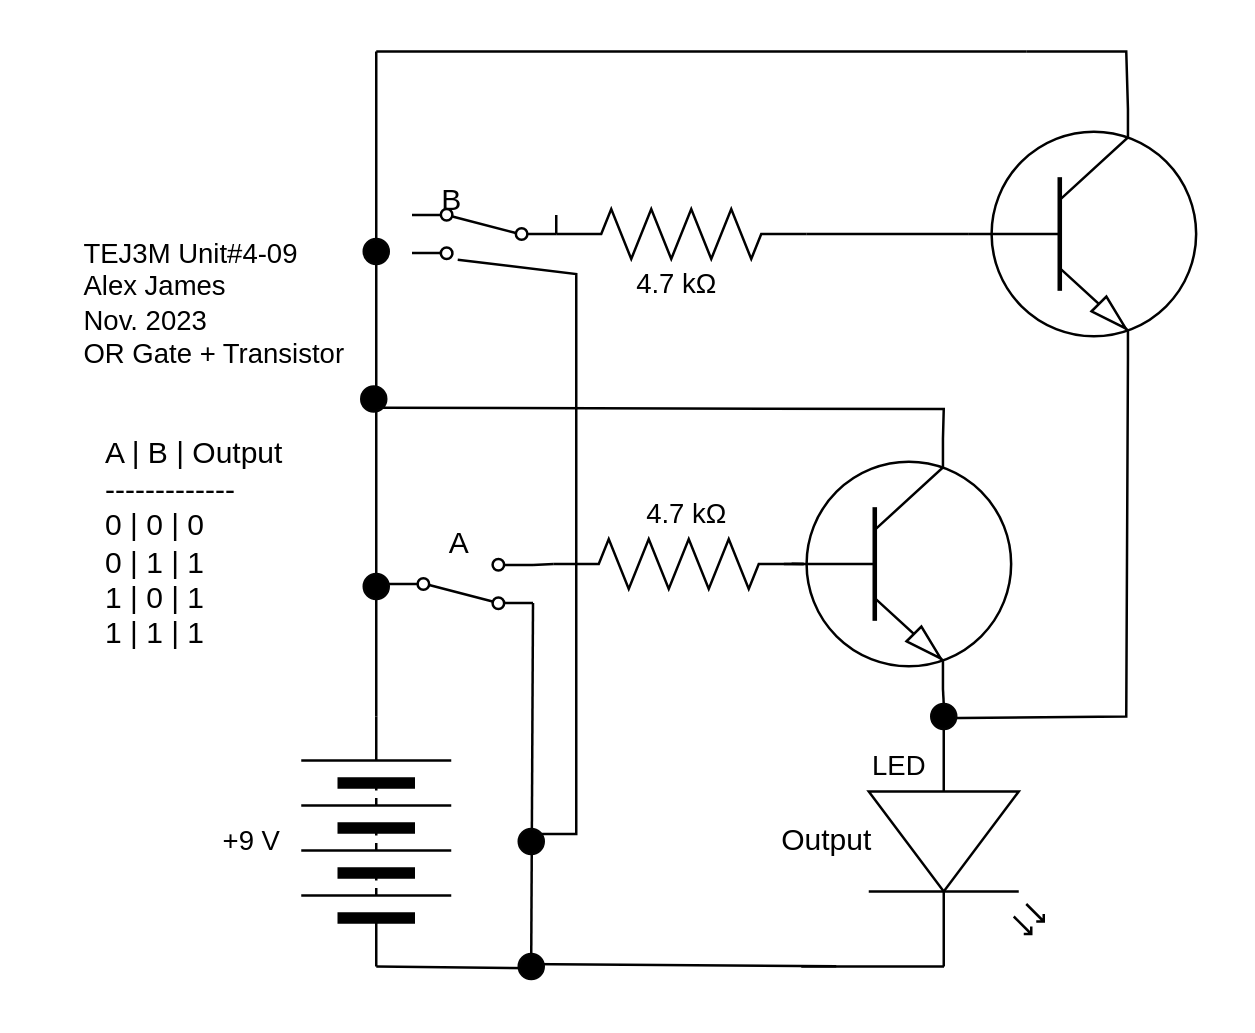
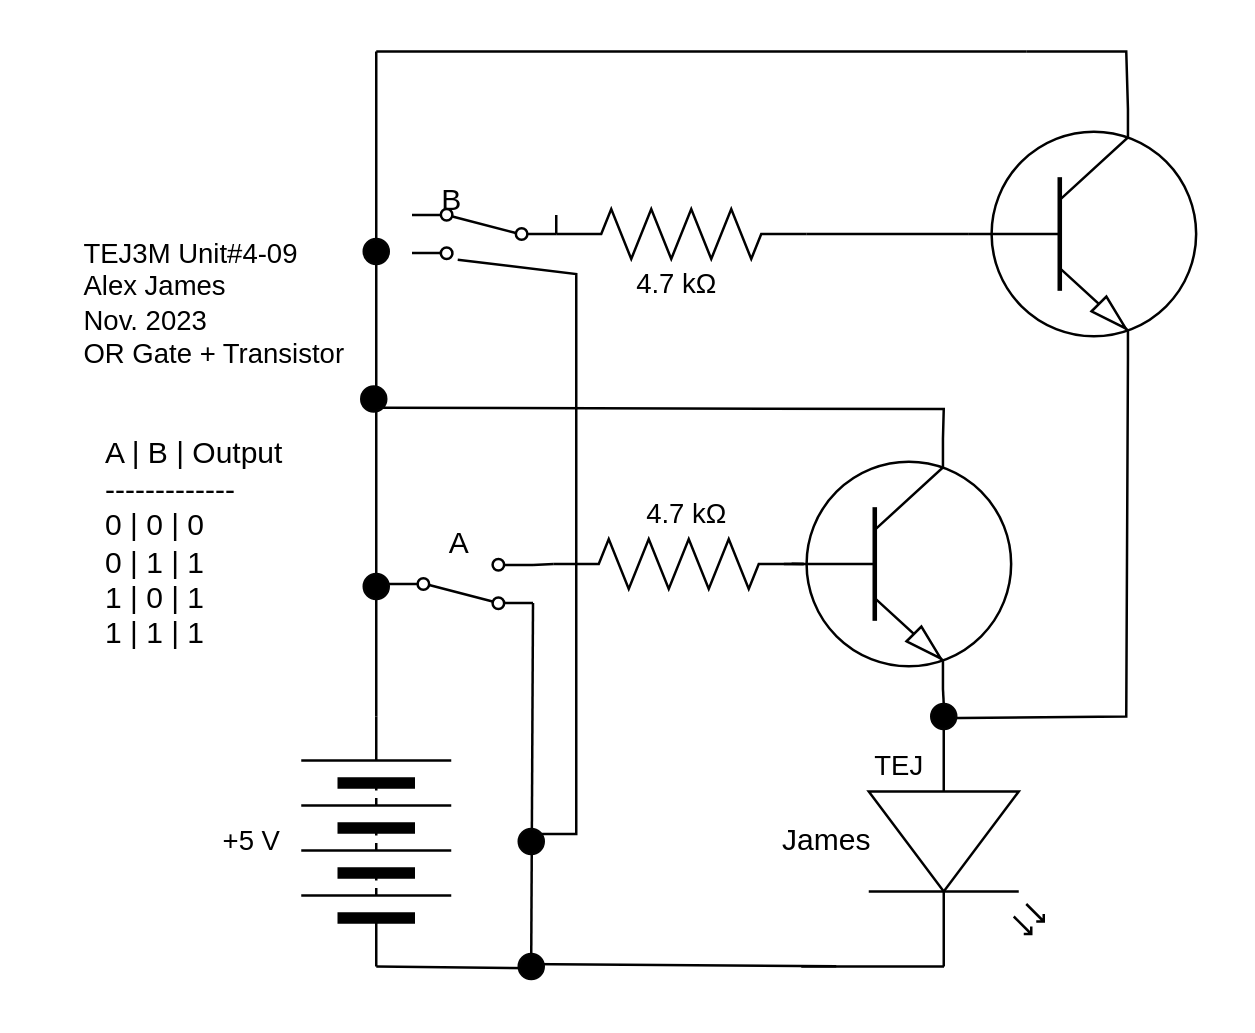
(900, 766) -> (900, 766)
(253, 841) -> (253, 841)
(828, 841) -> (828, 841)
